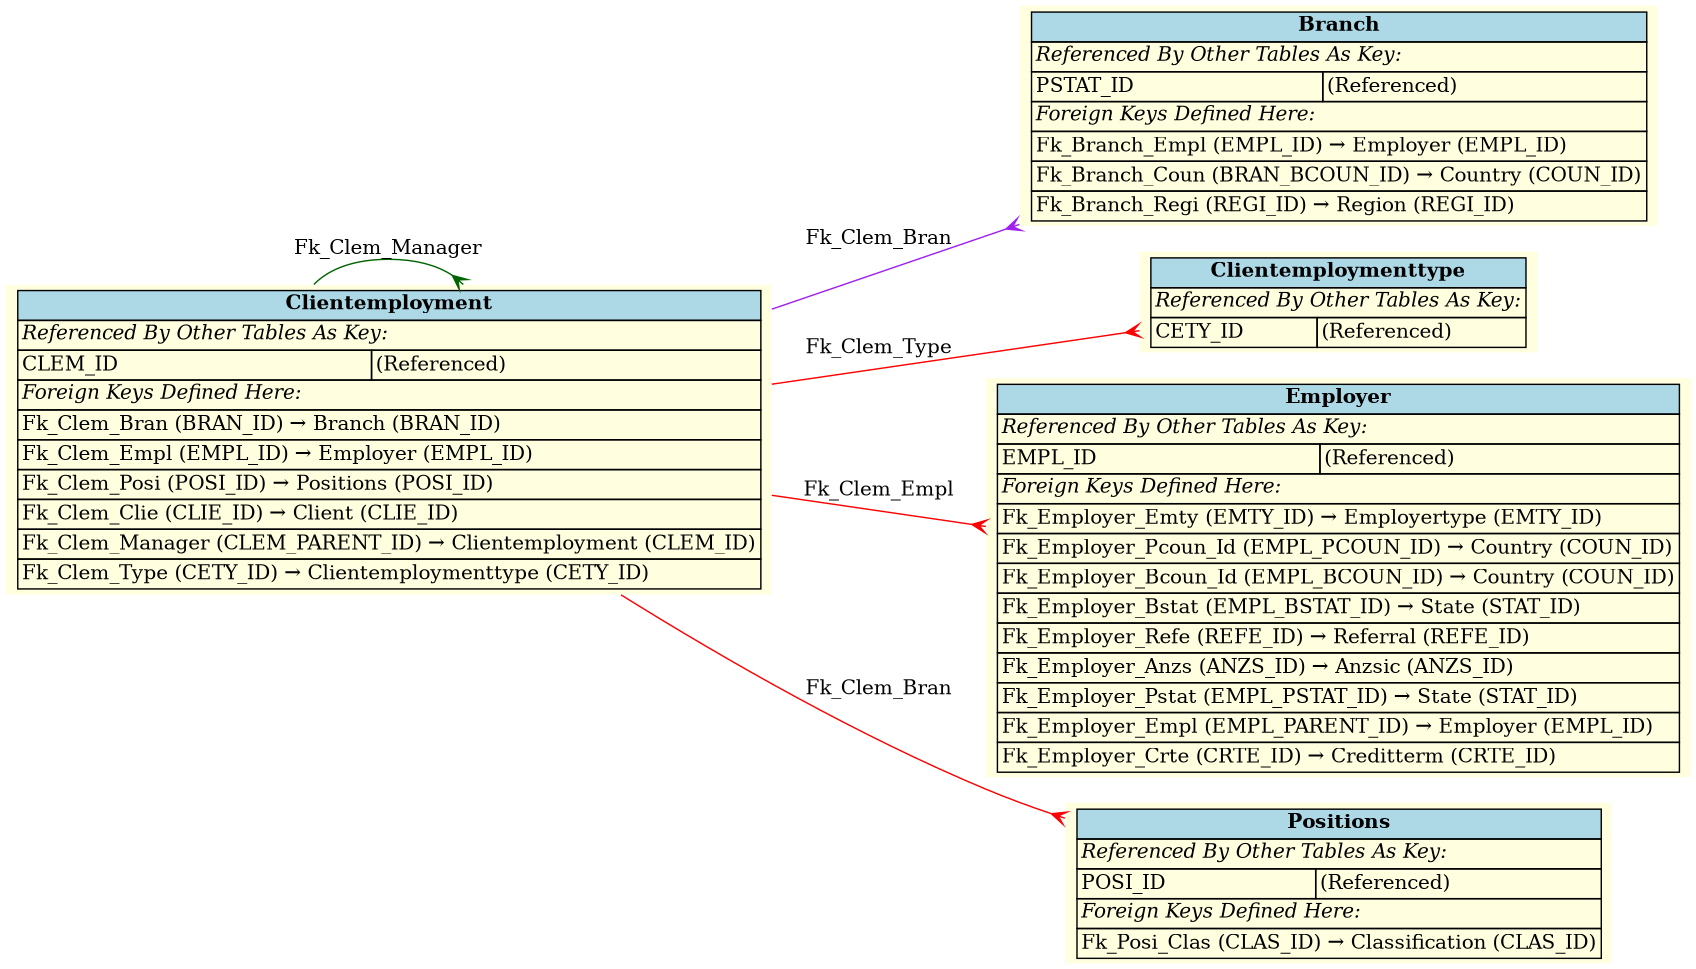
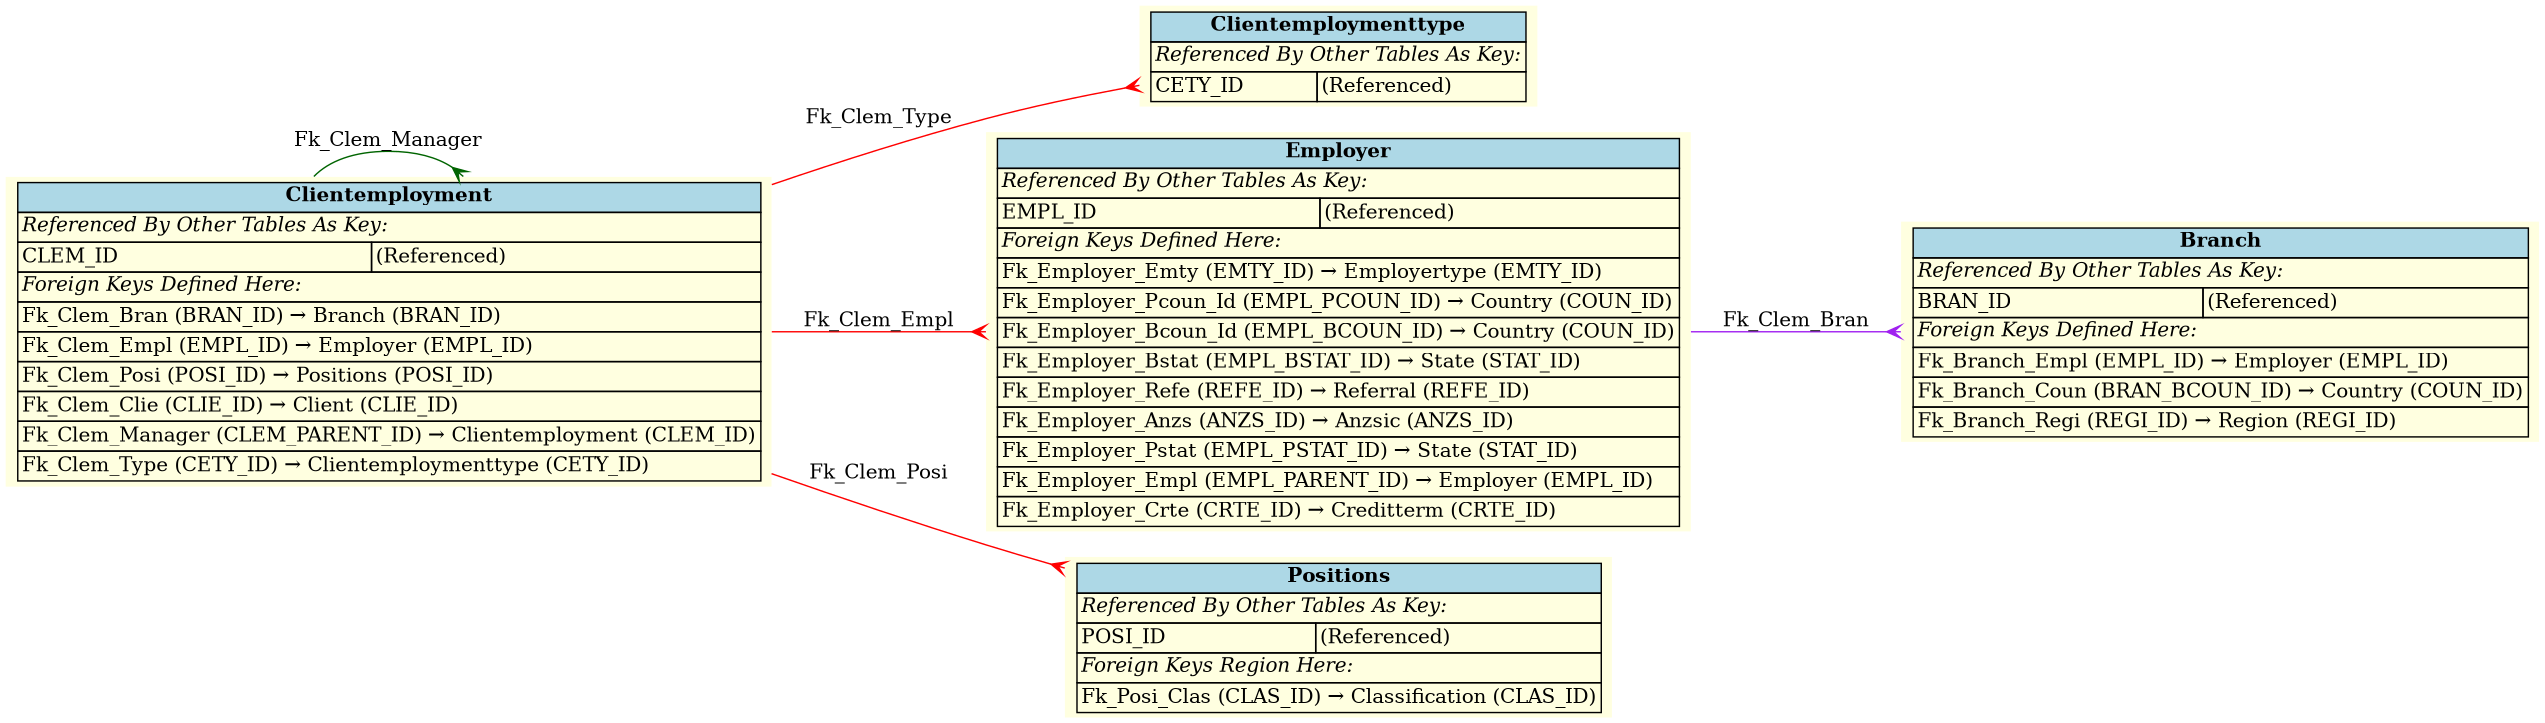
(1086, 86) -> (1965, 302)
(889, 269) -> (1789, 332)
(879, 689) -> (879, 473)
(1221, 911) -> (1218, 666)
